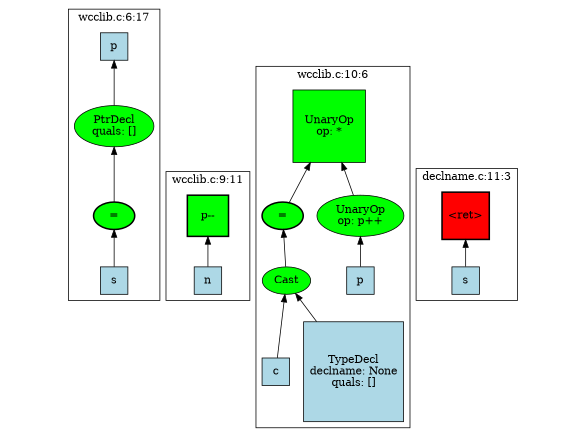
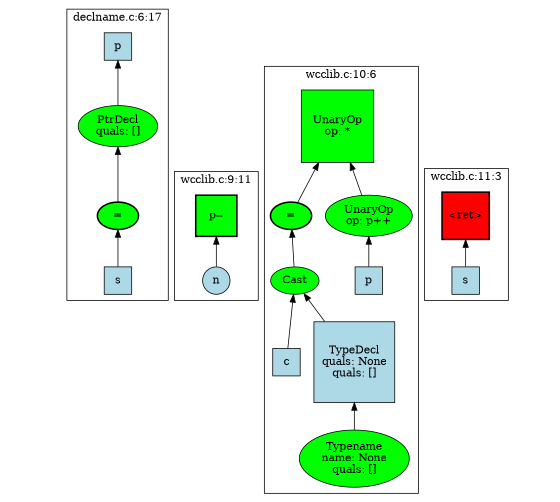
(114, 18) -> (118, 18)
(467, 177) -> (466, 177)
(208, 281) -> (216, 281)
(354, 372) -> (354, 362)
none -> (354, 459)
